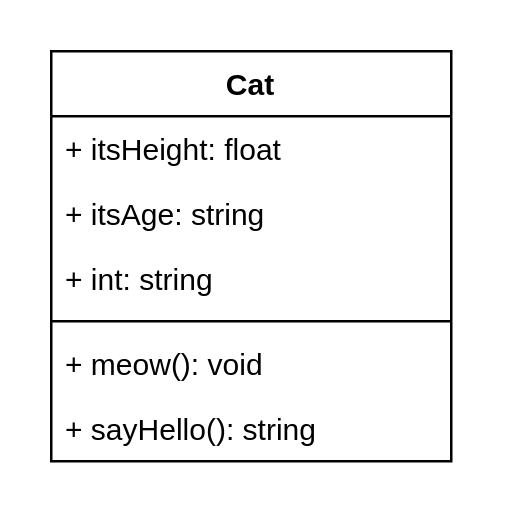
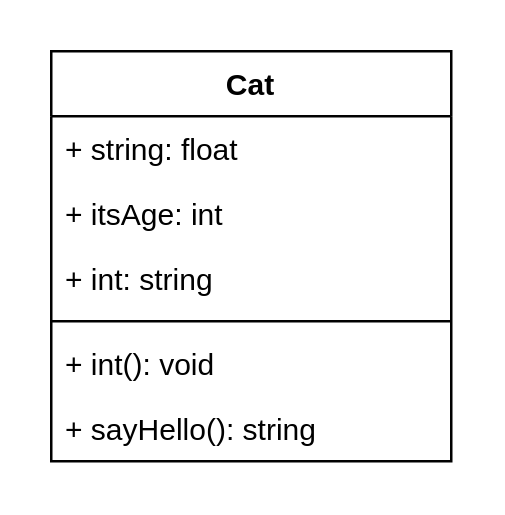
(193, 150) -> (172, 150)
(180, 215) -> (155, 215)
(167, 365) -> (155, 365)
